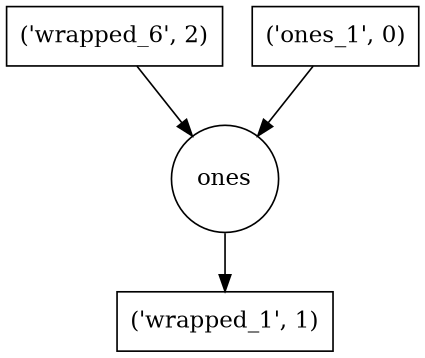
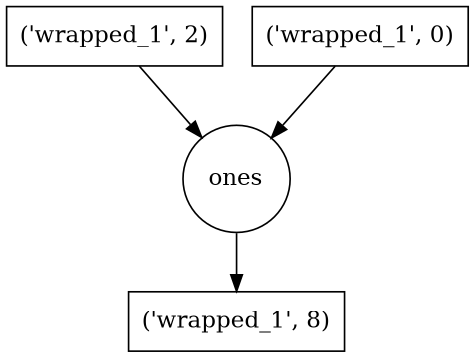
(115, 36) -> (115, 36)
(335, 36) -> (360, 36)
(225, 321) -> (237, 321)
